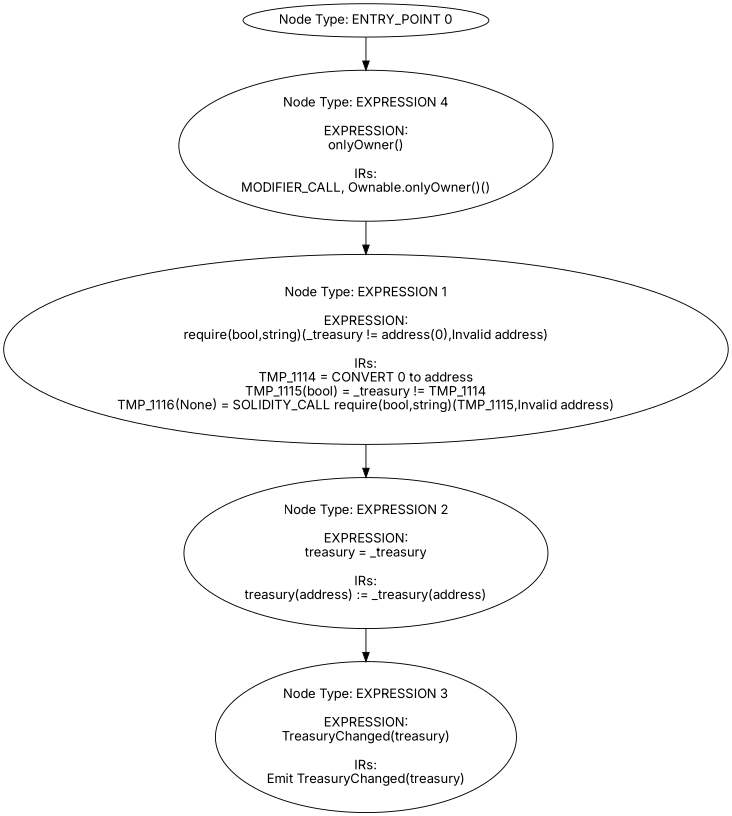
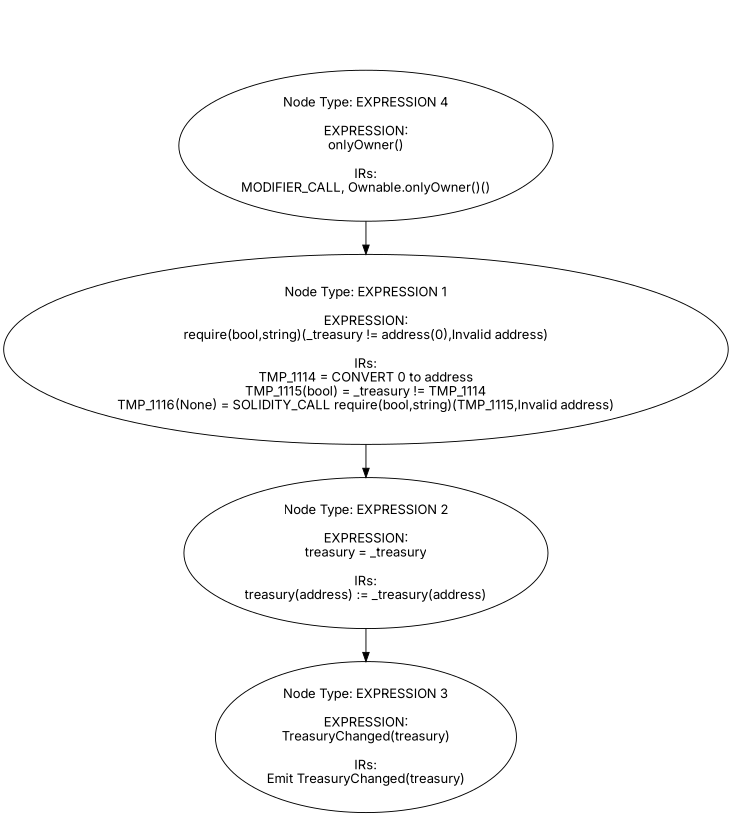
(366, 20) -> none
